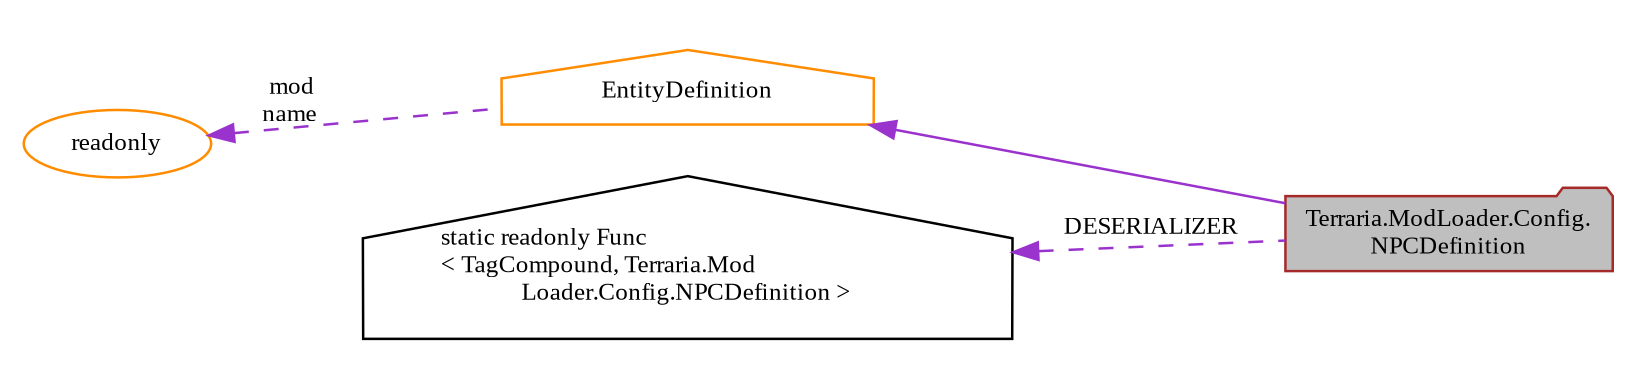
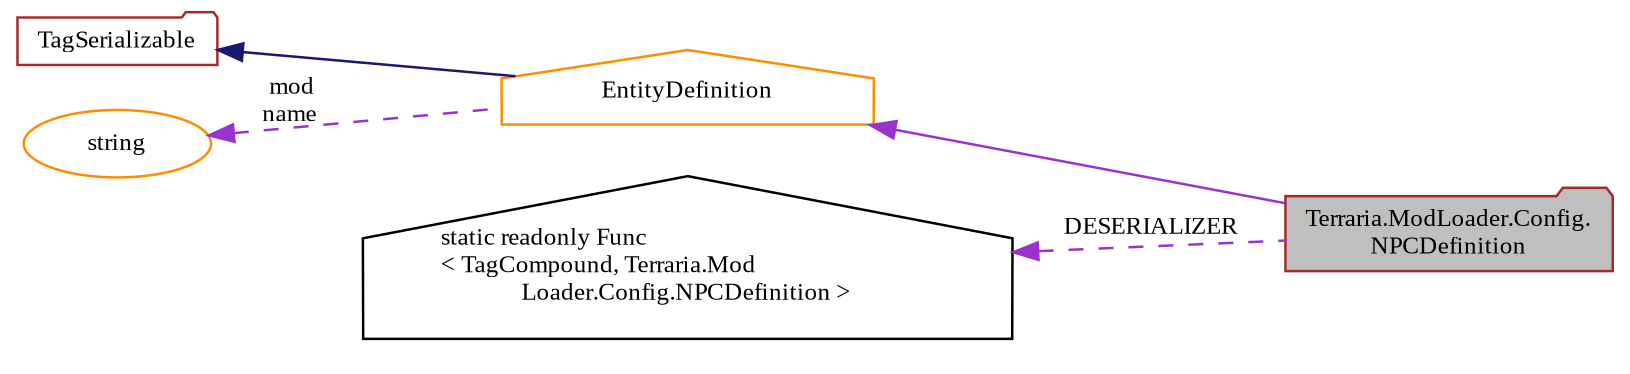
none -> (117, 41)
(117, 144) -> (117, 144)
